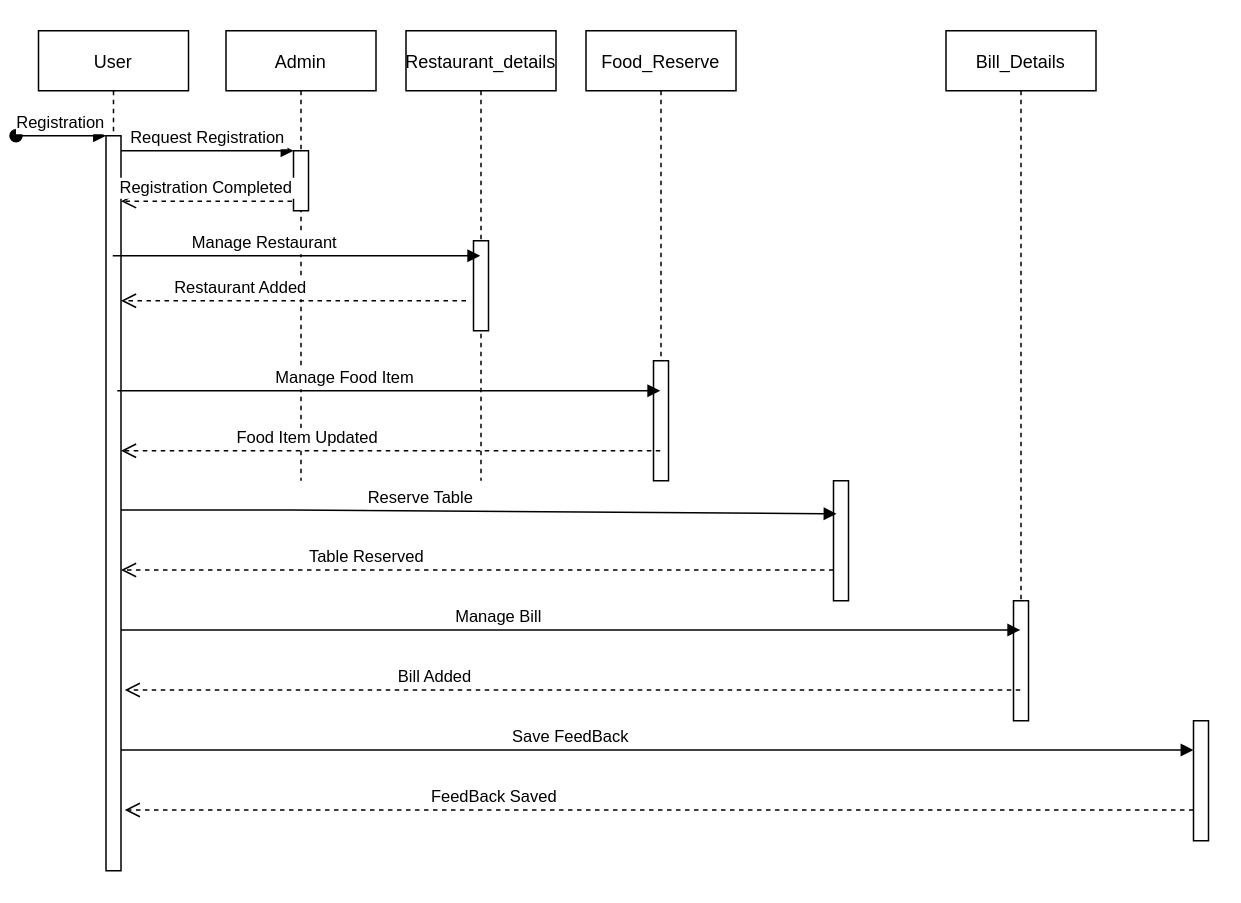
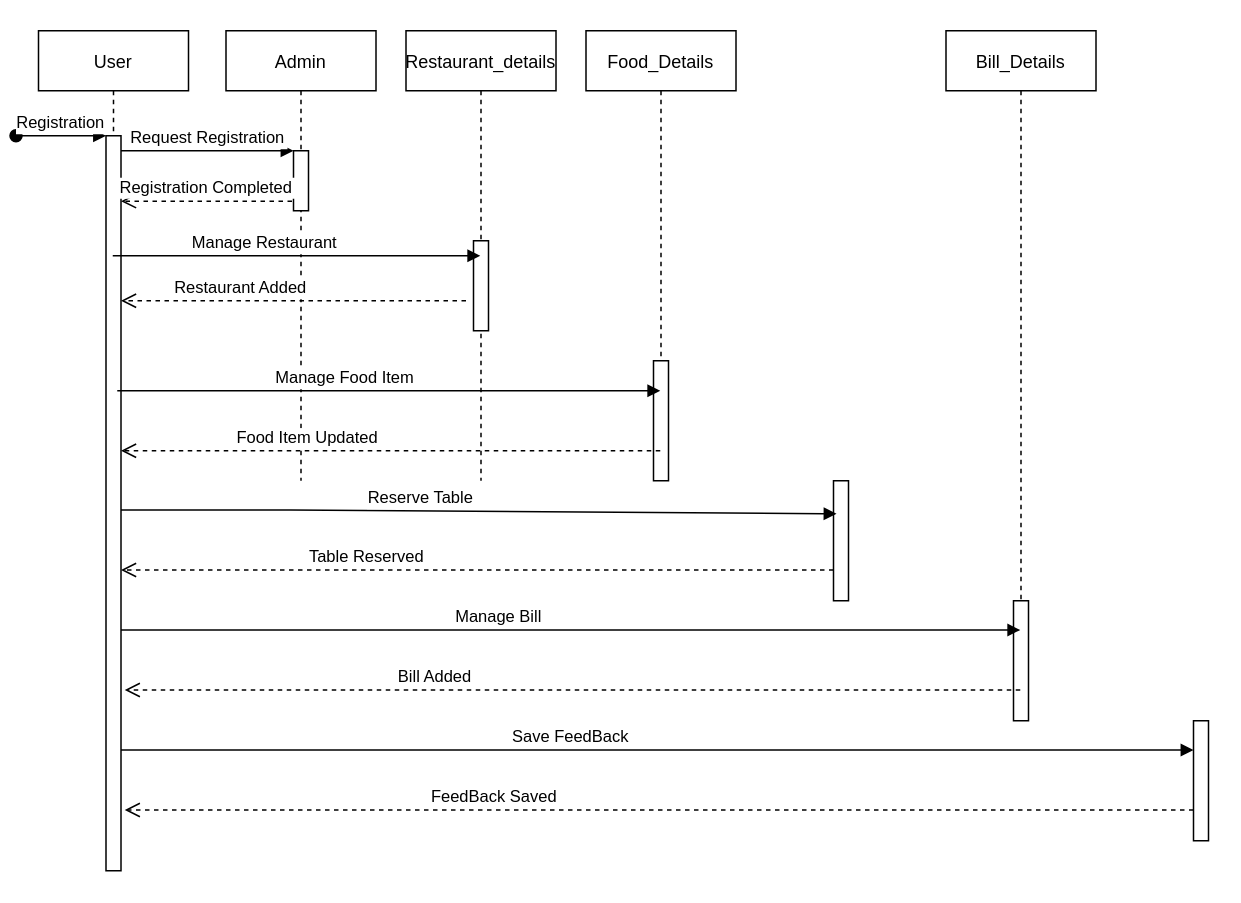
(660, 62) -> (660, 62)
